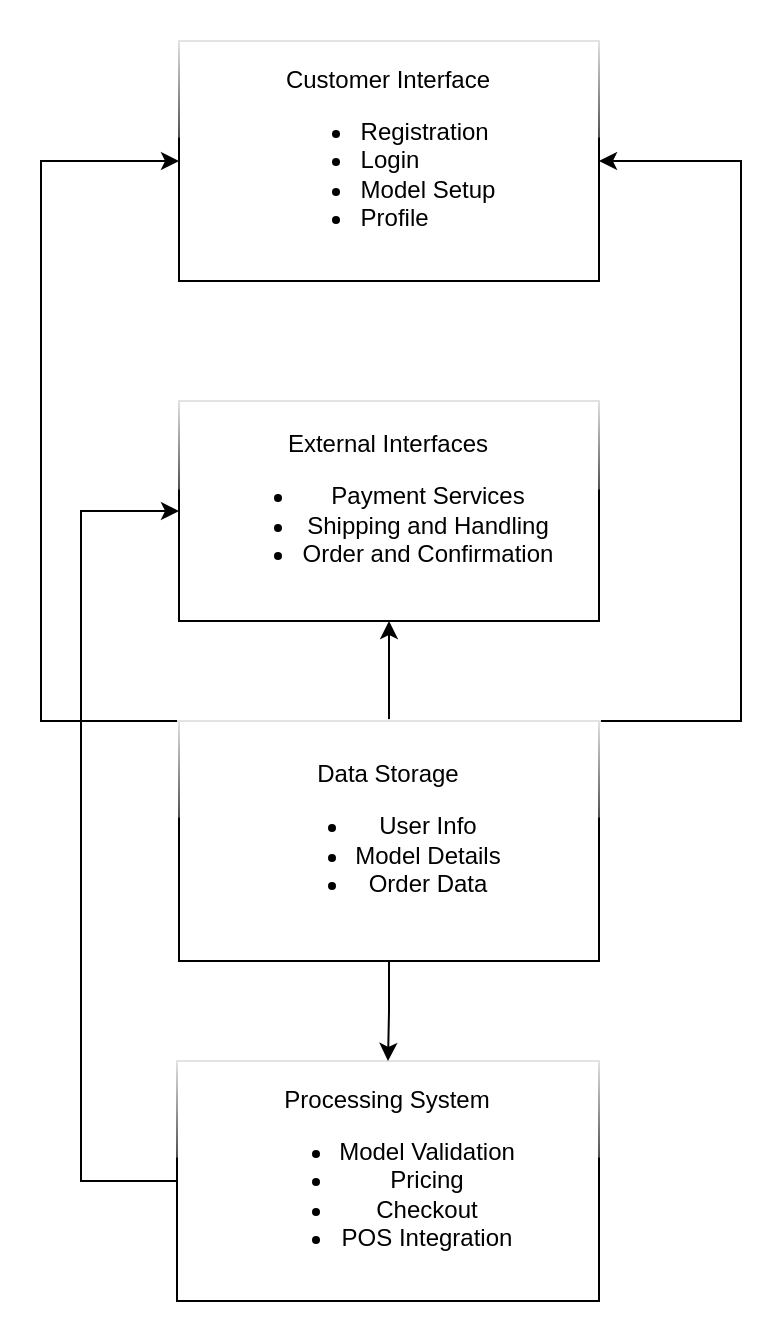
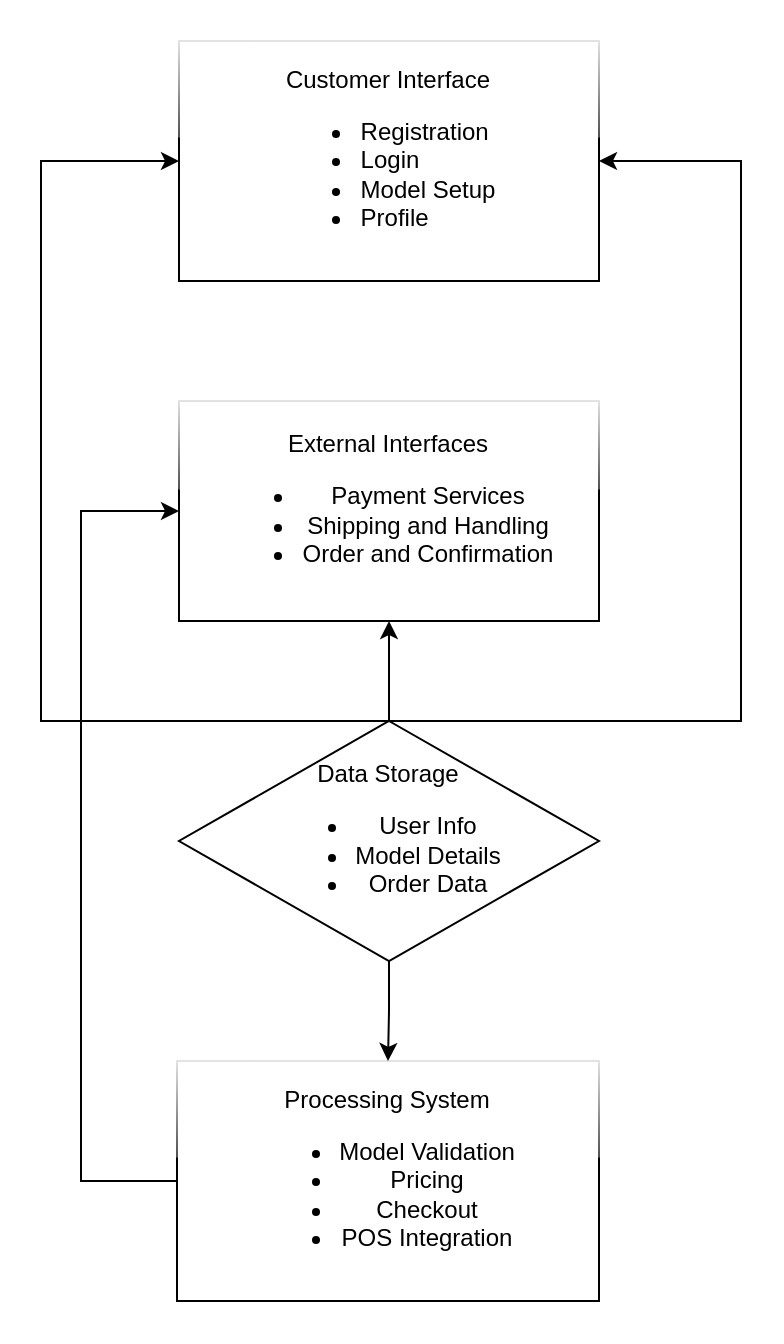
(389, 841) -> (389, 841)
